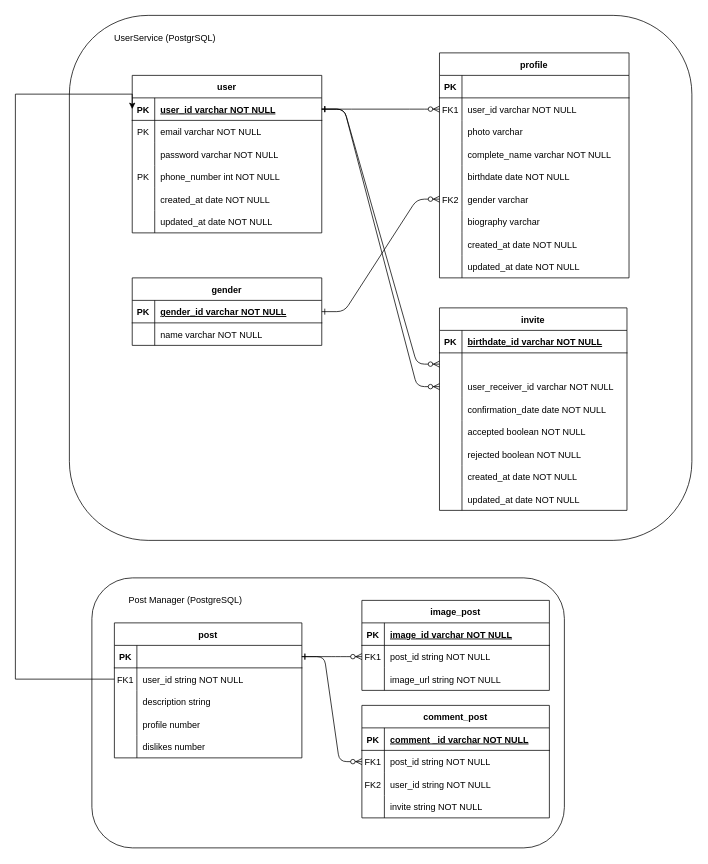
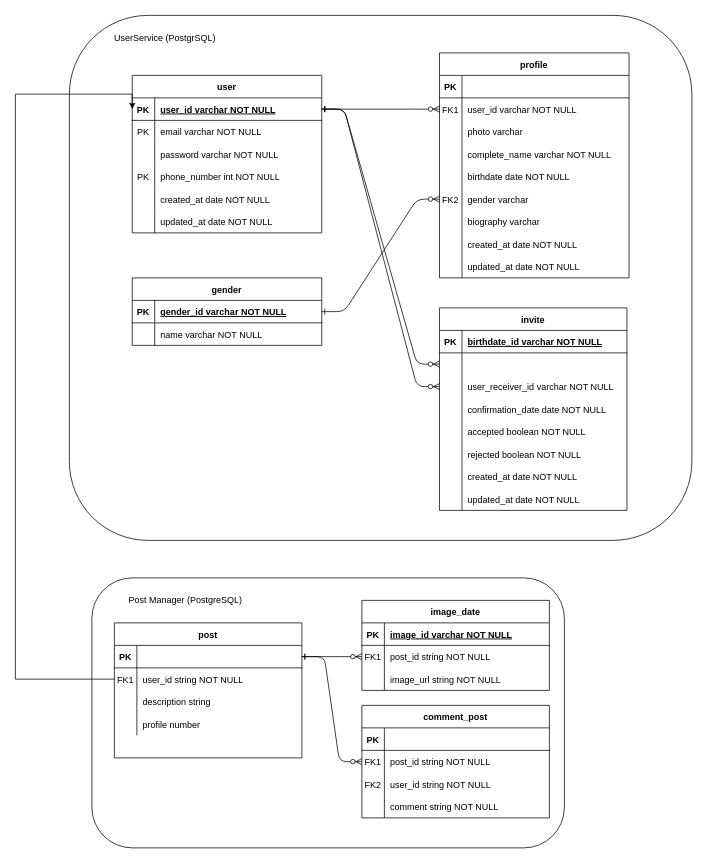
(455, 612) -> (455, 612)
(467, 739) -> none
(219, 747) -> none
(438, 807) -> (443, 807)
